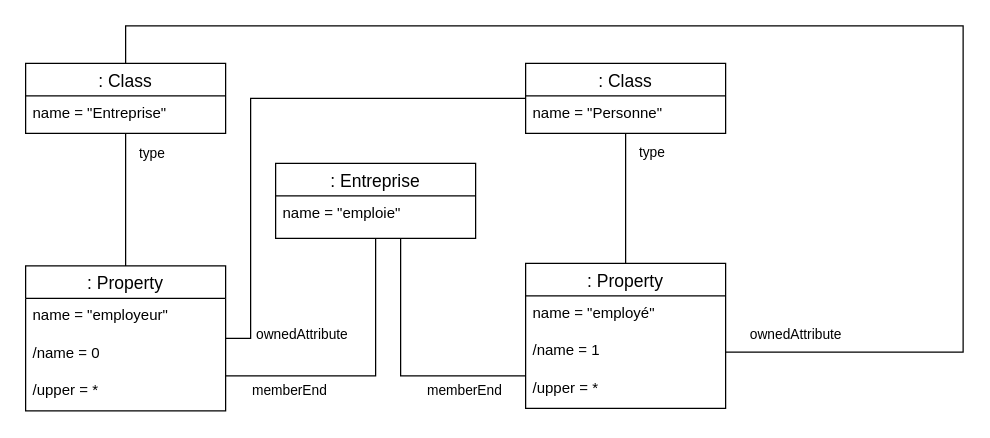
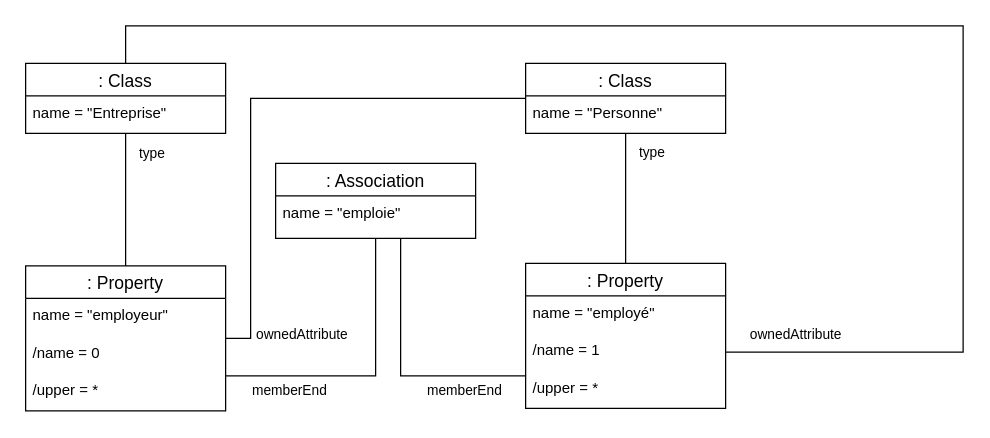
(375, 180) -> (375, 180)
